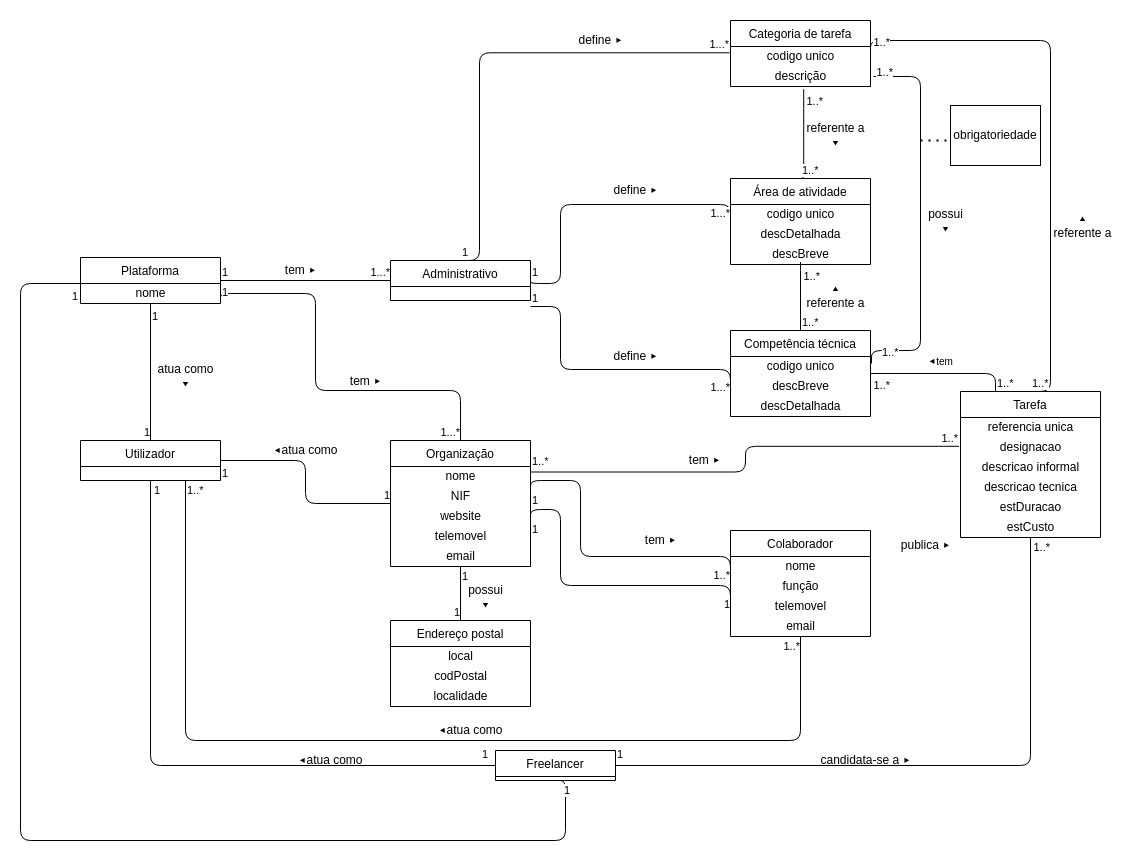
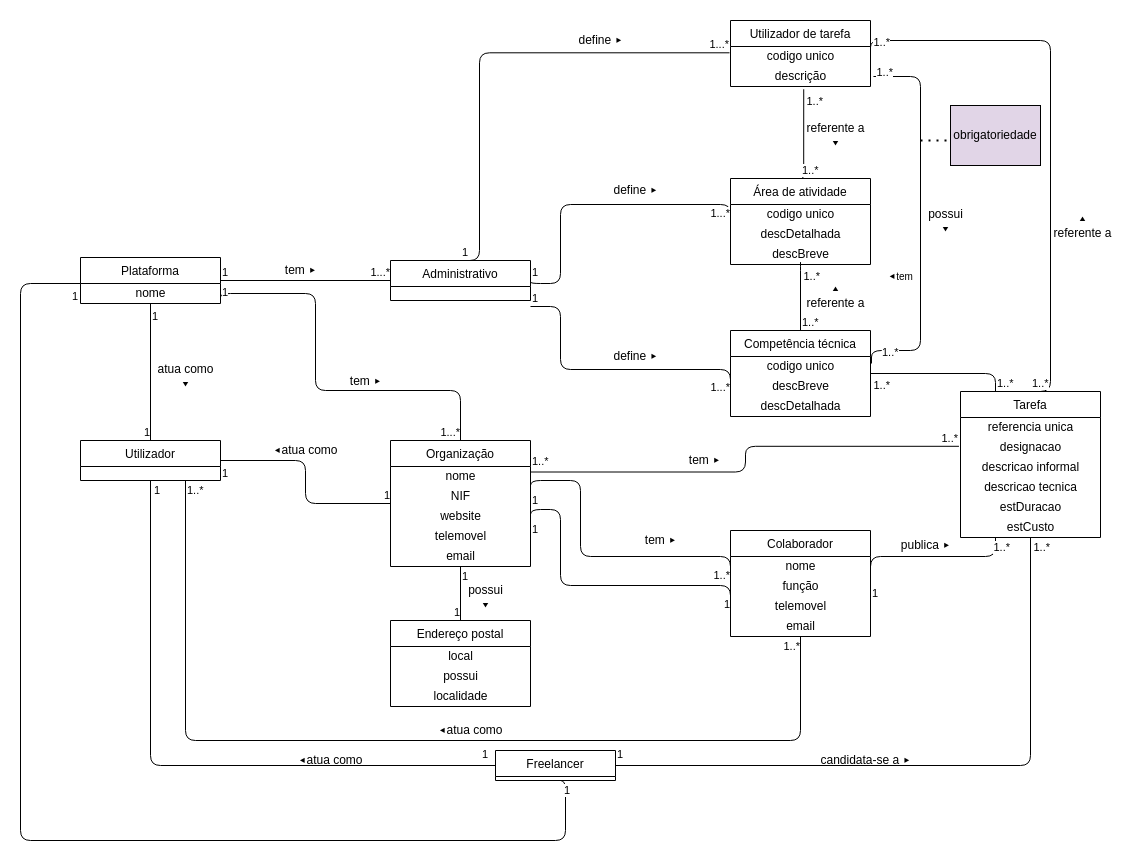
(800, 34) -> (800, 34)
(996, 136) -> (996, 136)
(941, 362) -> (901, 277)
none -> (939, 557)
(461, 677) -> (461, 677)
